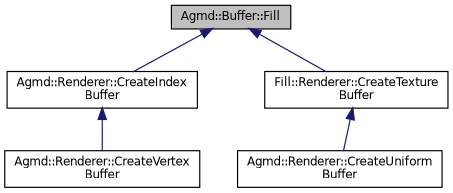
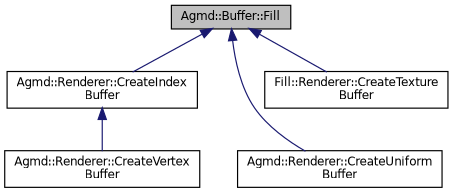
(347, 135) -> (253, 106)
